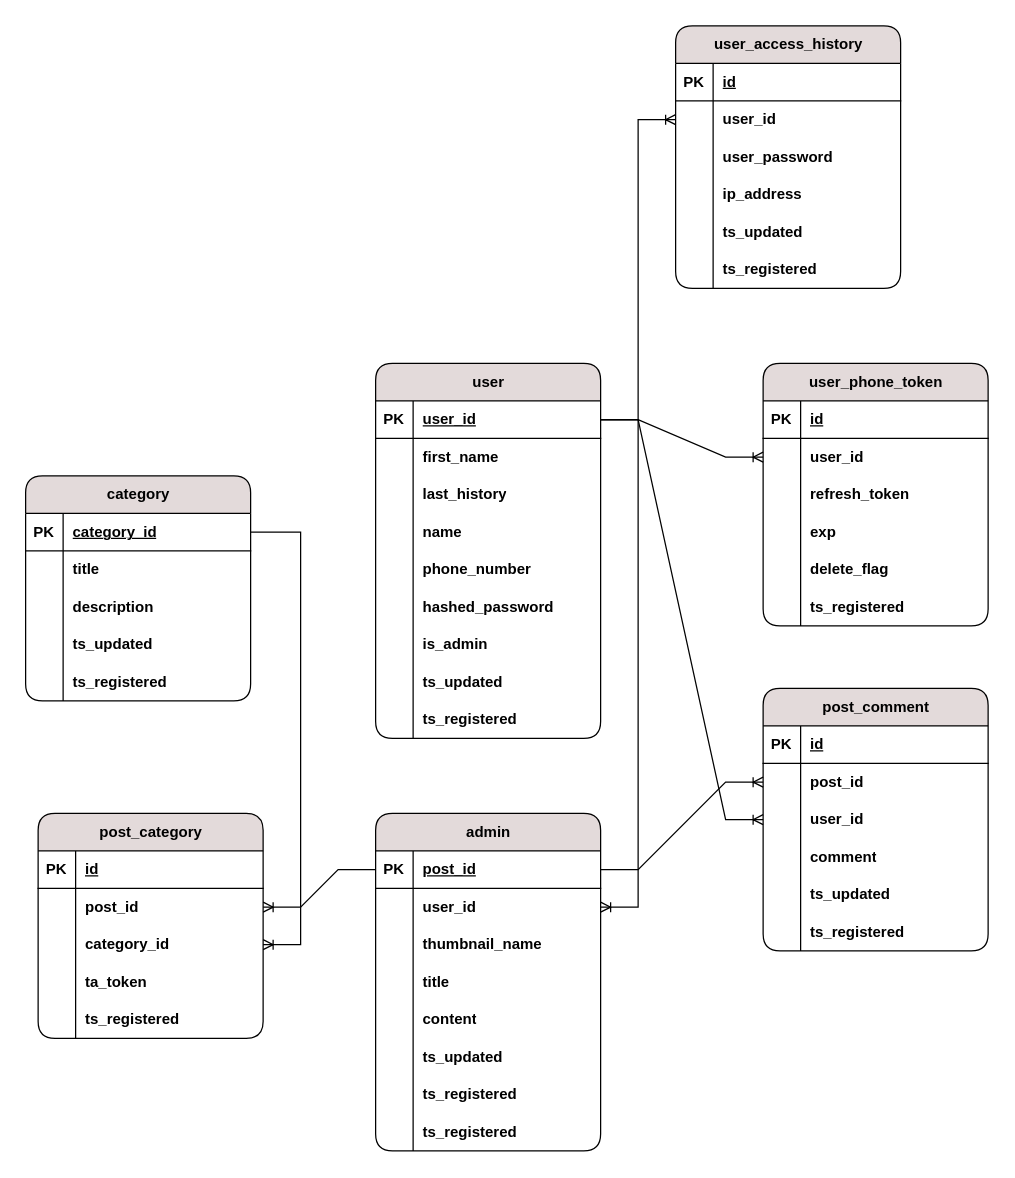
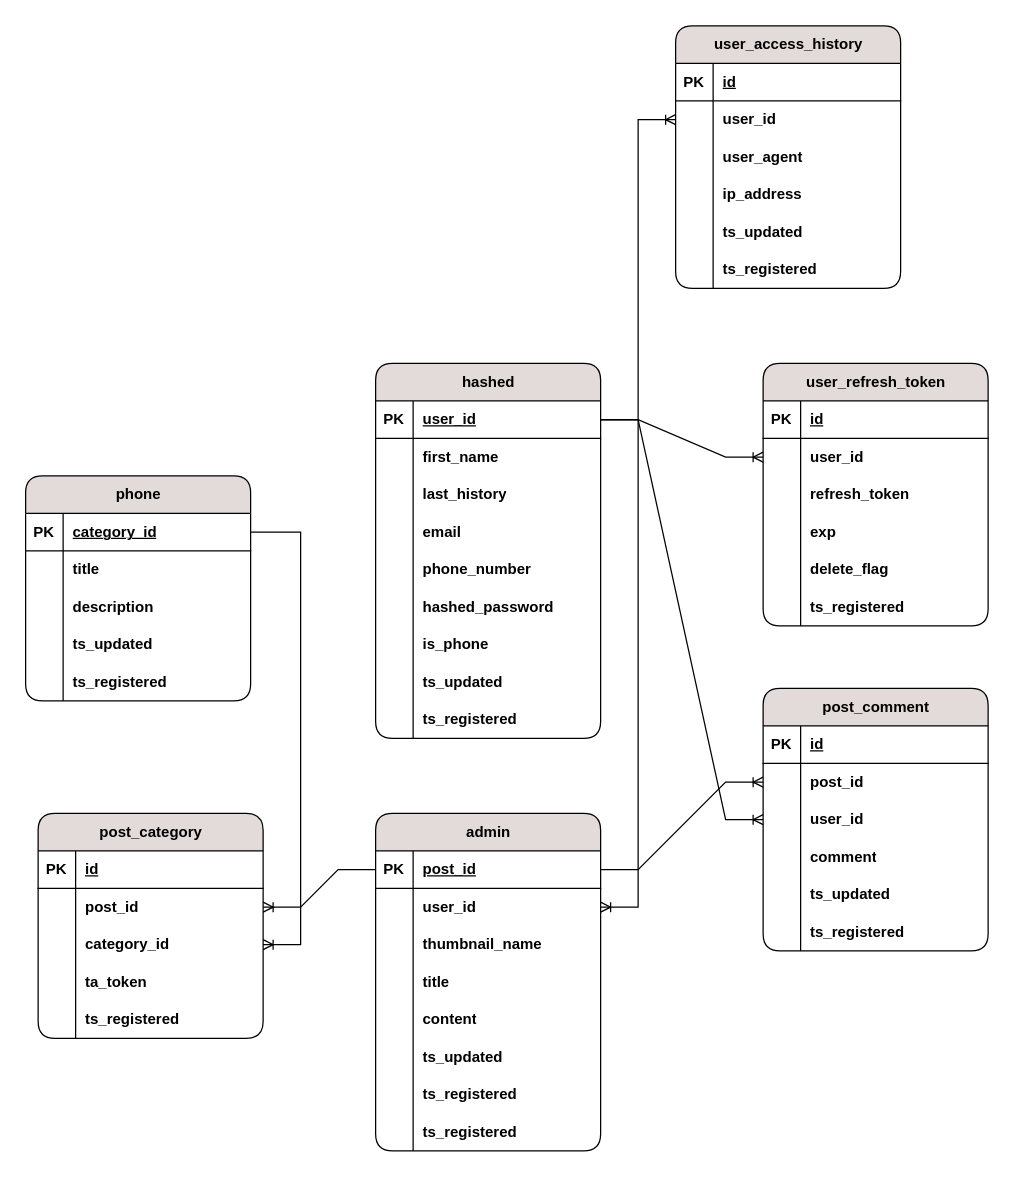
(778, 157) -> (765, 157)
(489, 382) -> (489, 382)
(876, 382) -> (876, 382)
(139, 494) -> (139, 494)
(440, 532) -> (440, 532)
(453, 644) -> (455, 644)
